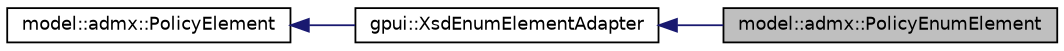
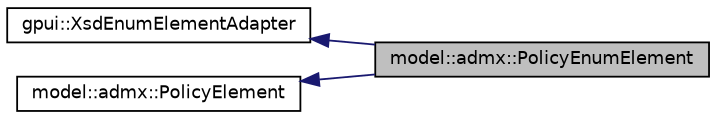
(332, 25) -> (347, 77)
